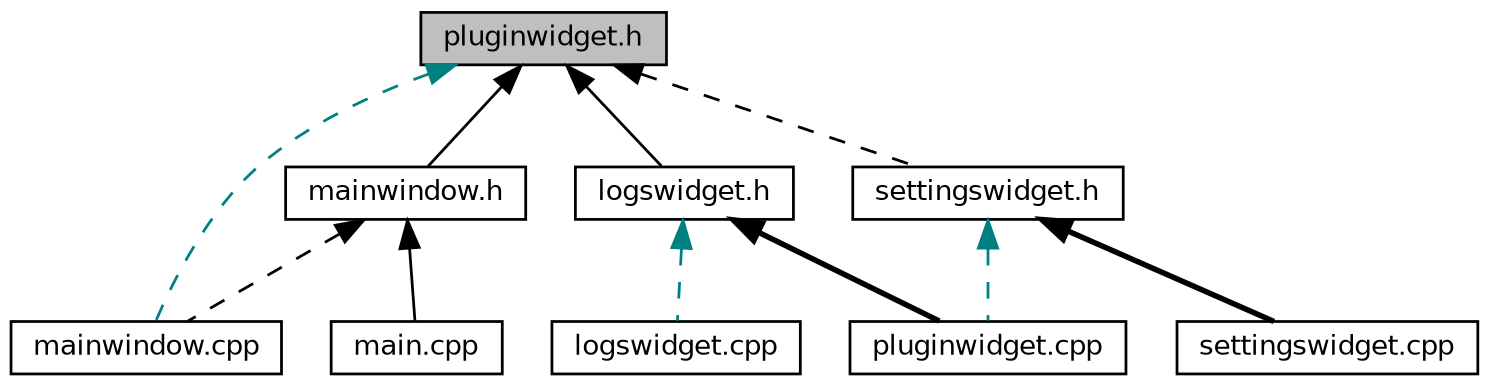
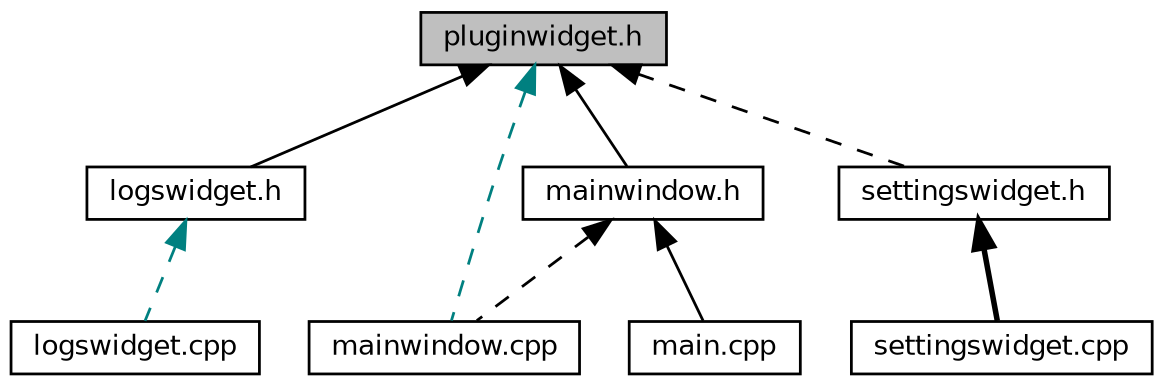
(988, 348) -> none
